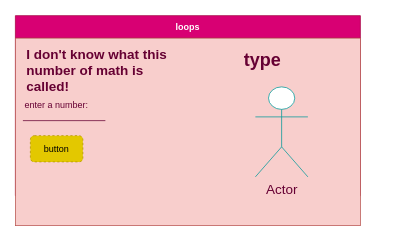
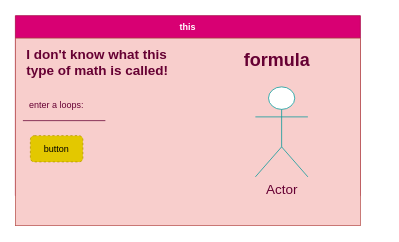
(188, 27) -> (188, 27)
(254, 43) -> (261, 43)
(106, 49) -> (106, 49)
(57, 105) -> (57, 105)
